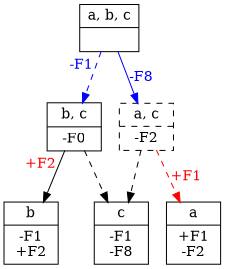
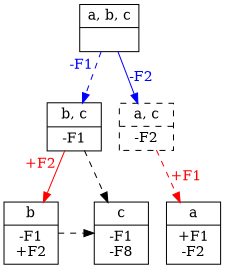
(141, 77) -> (141, 77)
(74, 138) -> (74, 138)
(136, 171) -> (71, 233)
(56, 172) -> (56, 172)
